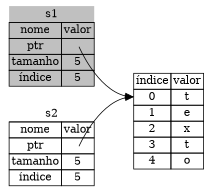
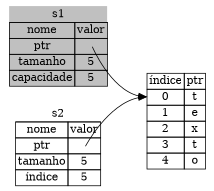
(35, 78) -> (42, 78)
(187, 81) -> (195, 81)
